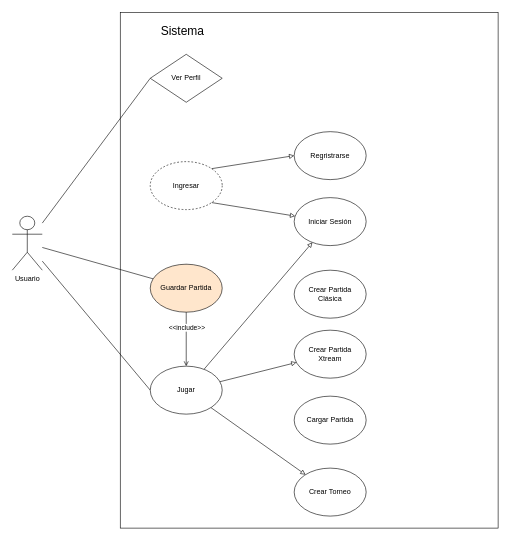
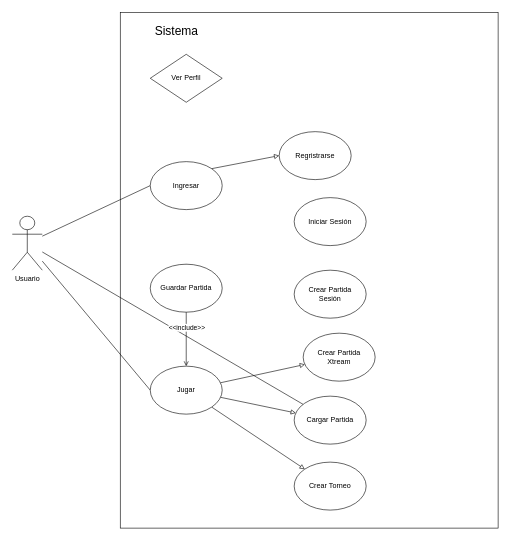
(183, 30) -> (177, 30)
(96, 151) -> (105, 289)
(330, 156) -> (315, 156)
(186, 186) -> (186, 186)
(252, 209) -> none
(97, 263) -> (97, 211)
(186, 288) -> (186, 288)
(330, 294) -> (330, 294)
(257, 308) -> (256, 405)
(330, 354) -> (339, 357)
(330, 492) -> (330, 486)
